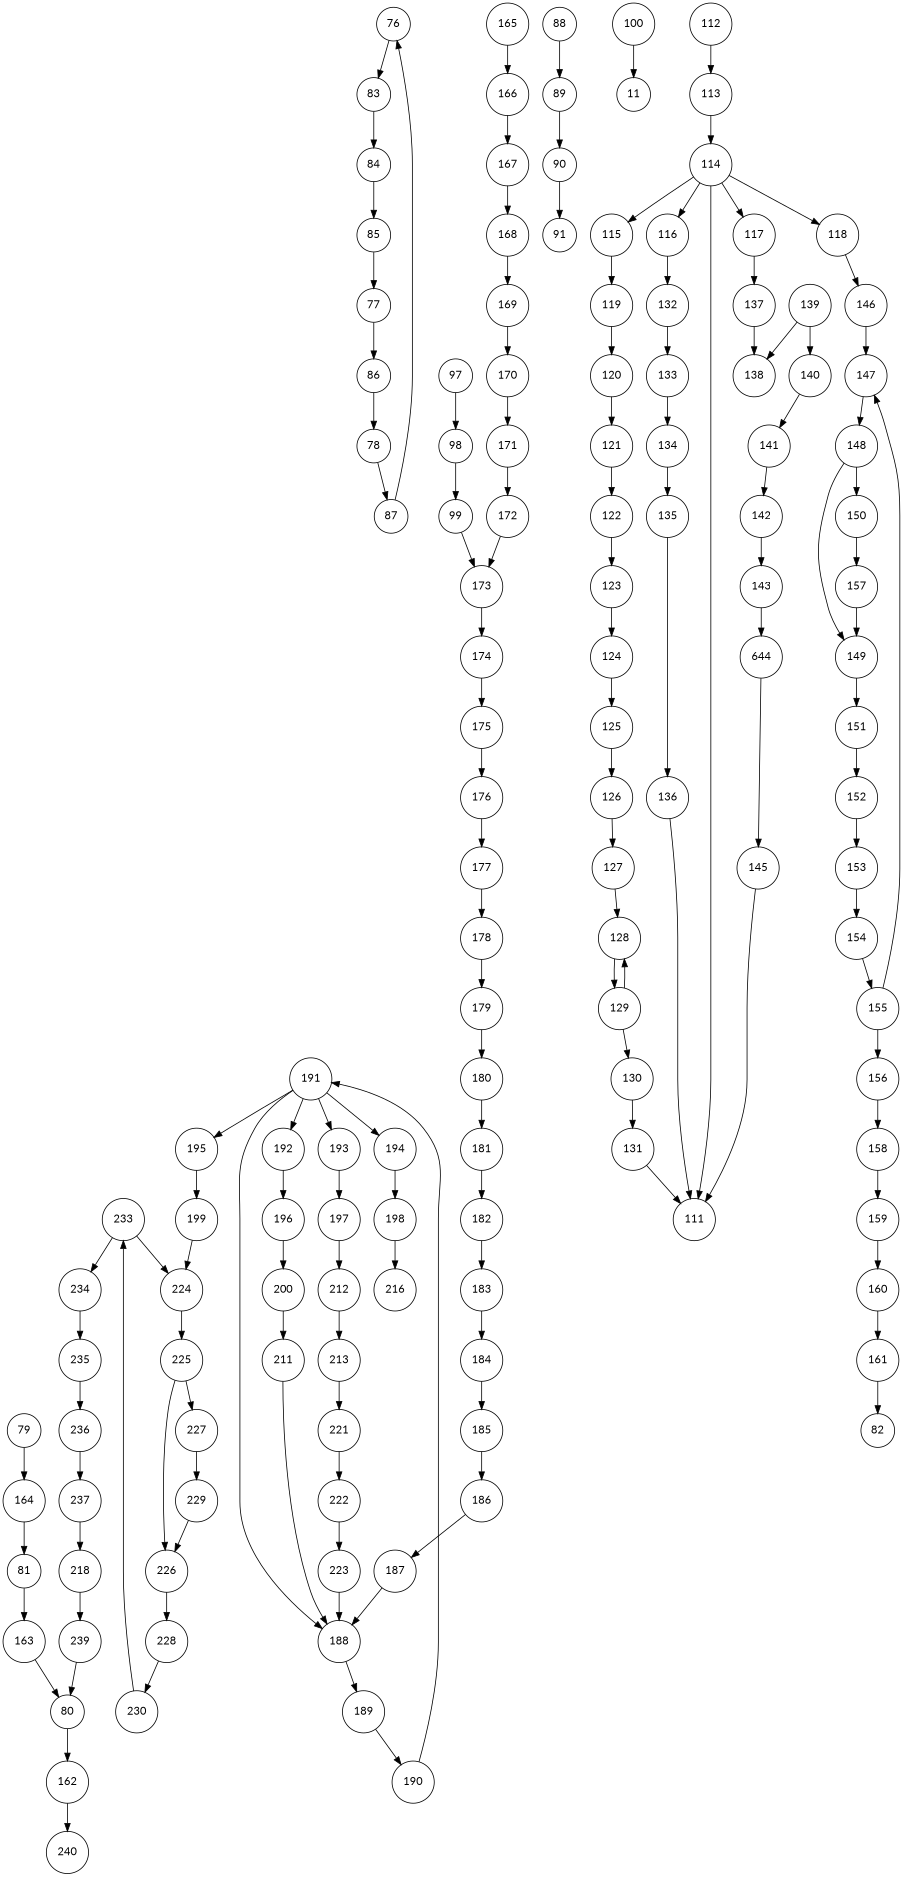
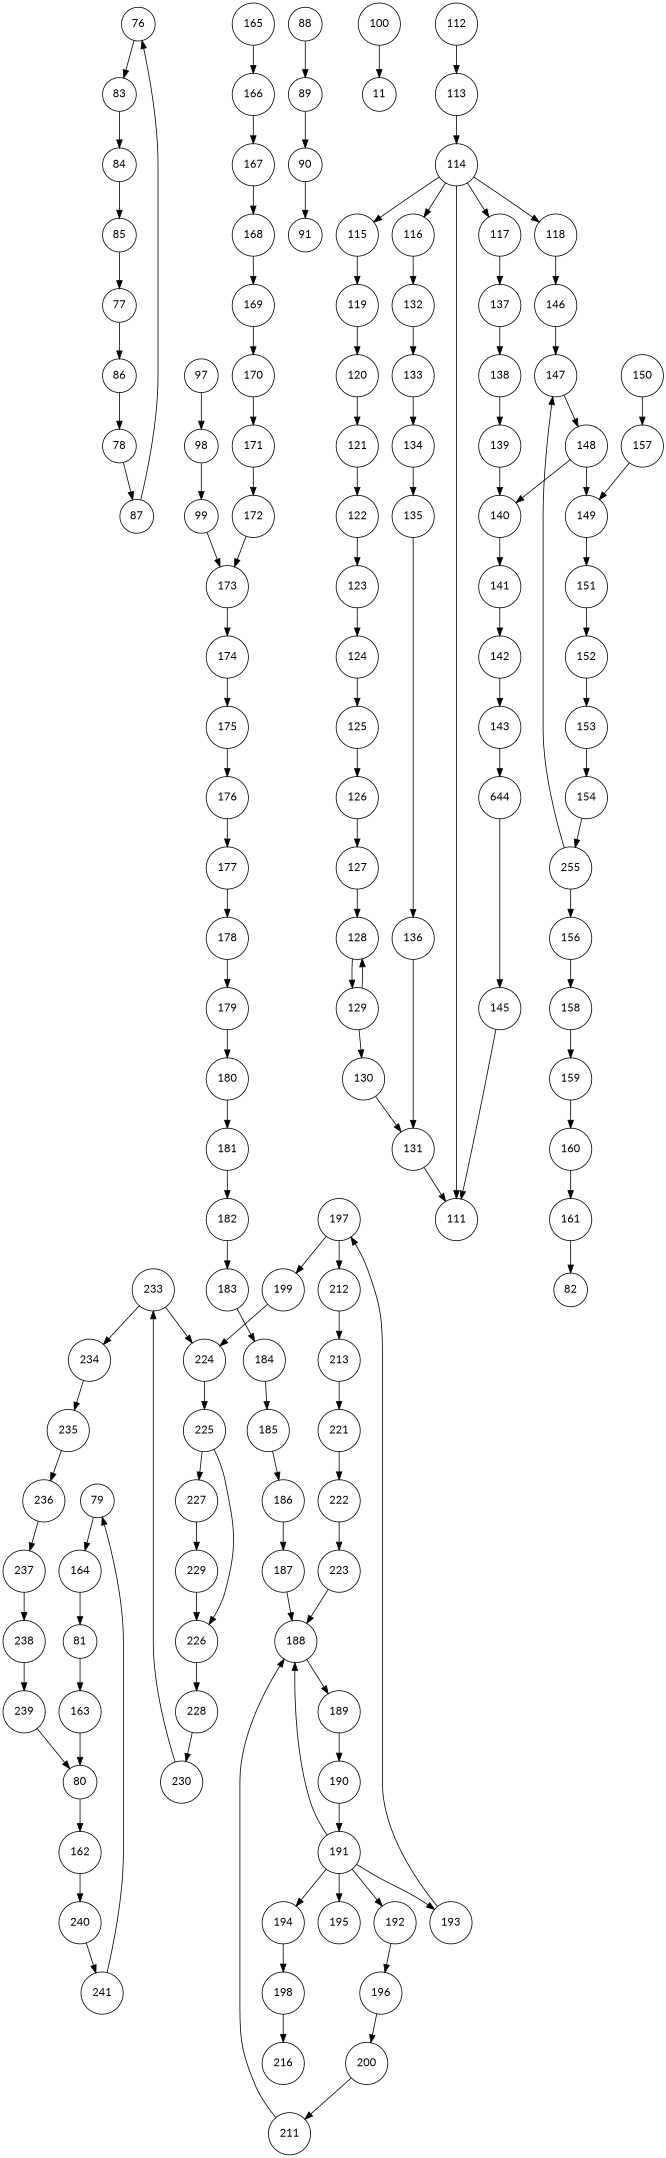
(785, 337) -> (500, 407)
(856, 477) -> (550, 476)
(678, 1005) -> (413, 1040)
(878, 1009) -> (571, 868)
(197, 1180) -> (314, 1252)
(80, 1571) -> (24, 1642)
none -> (102, 1993)
